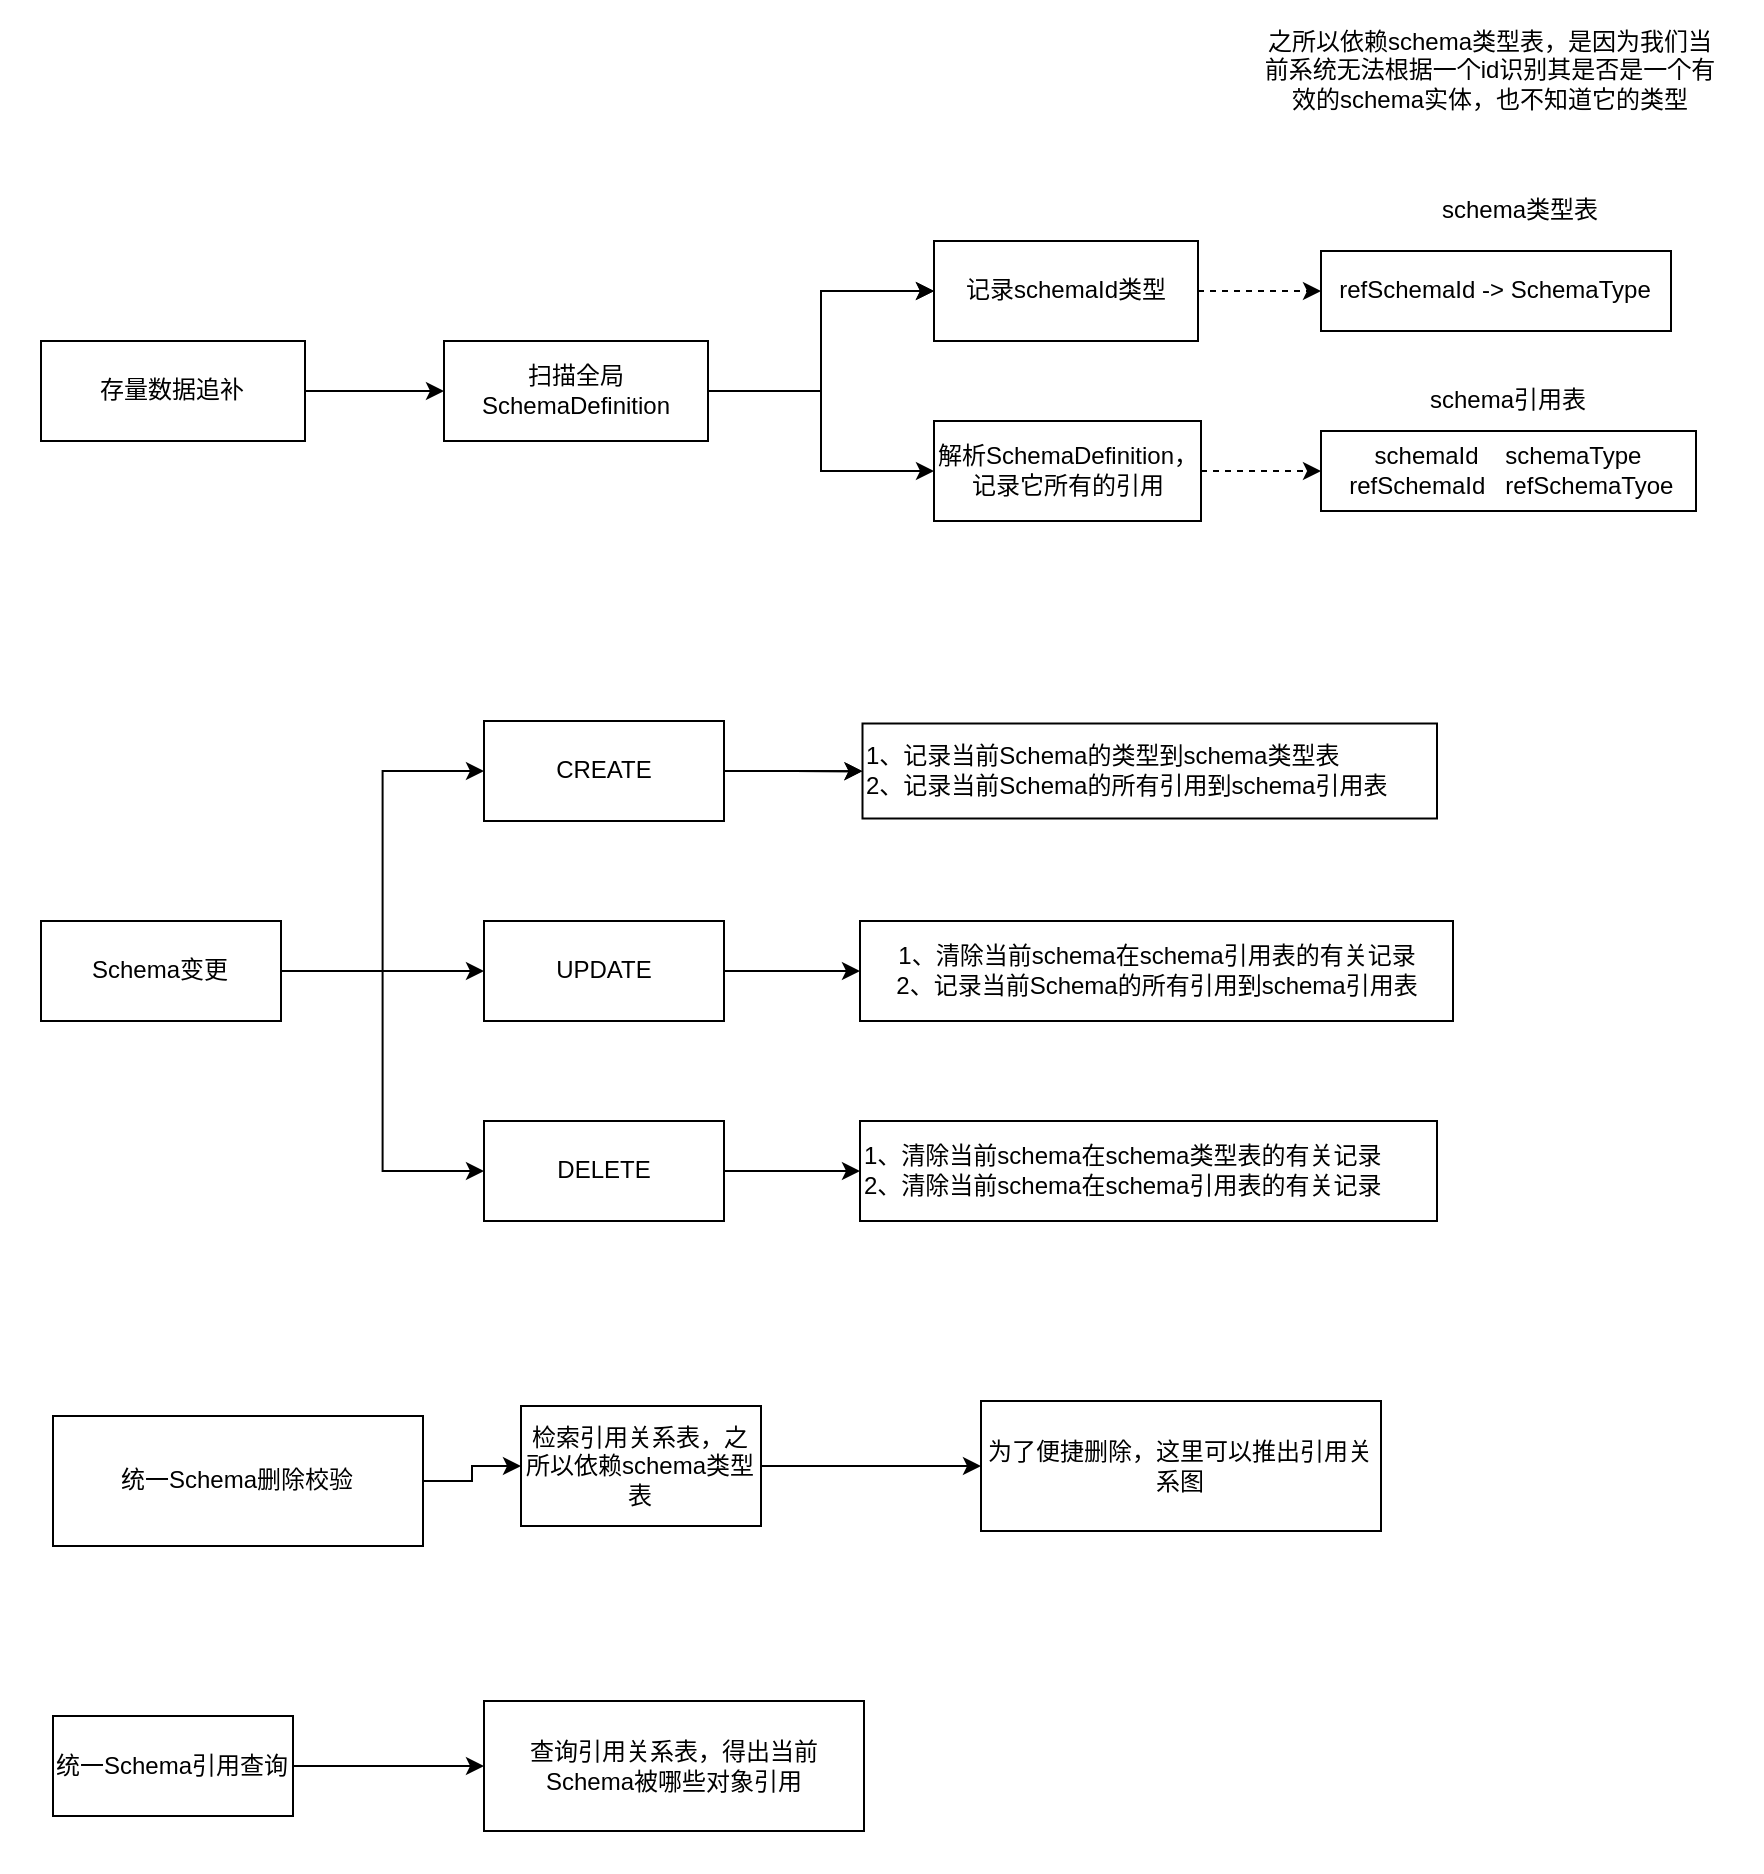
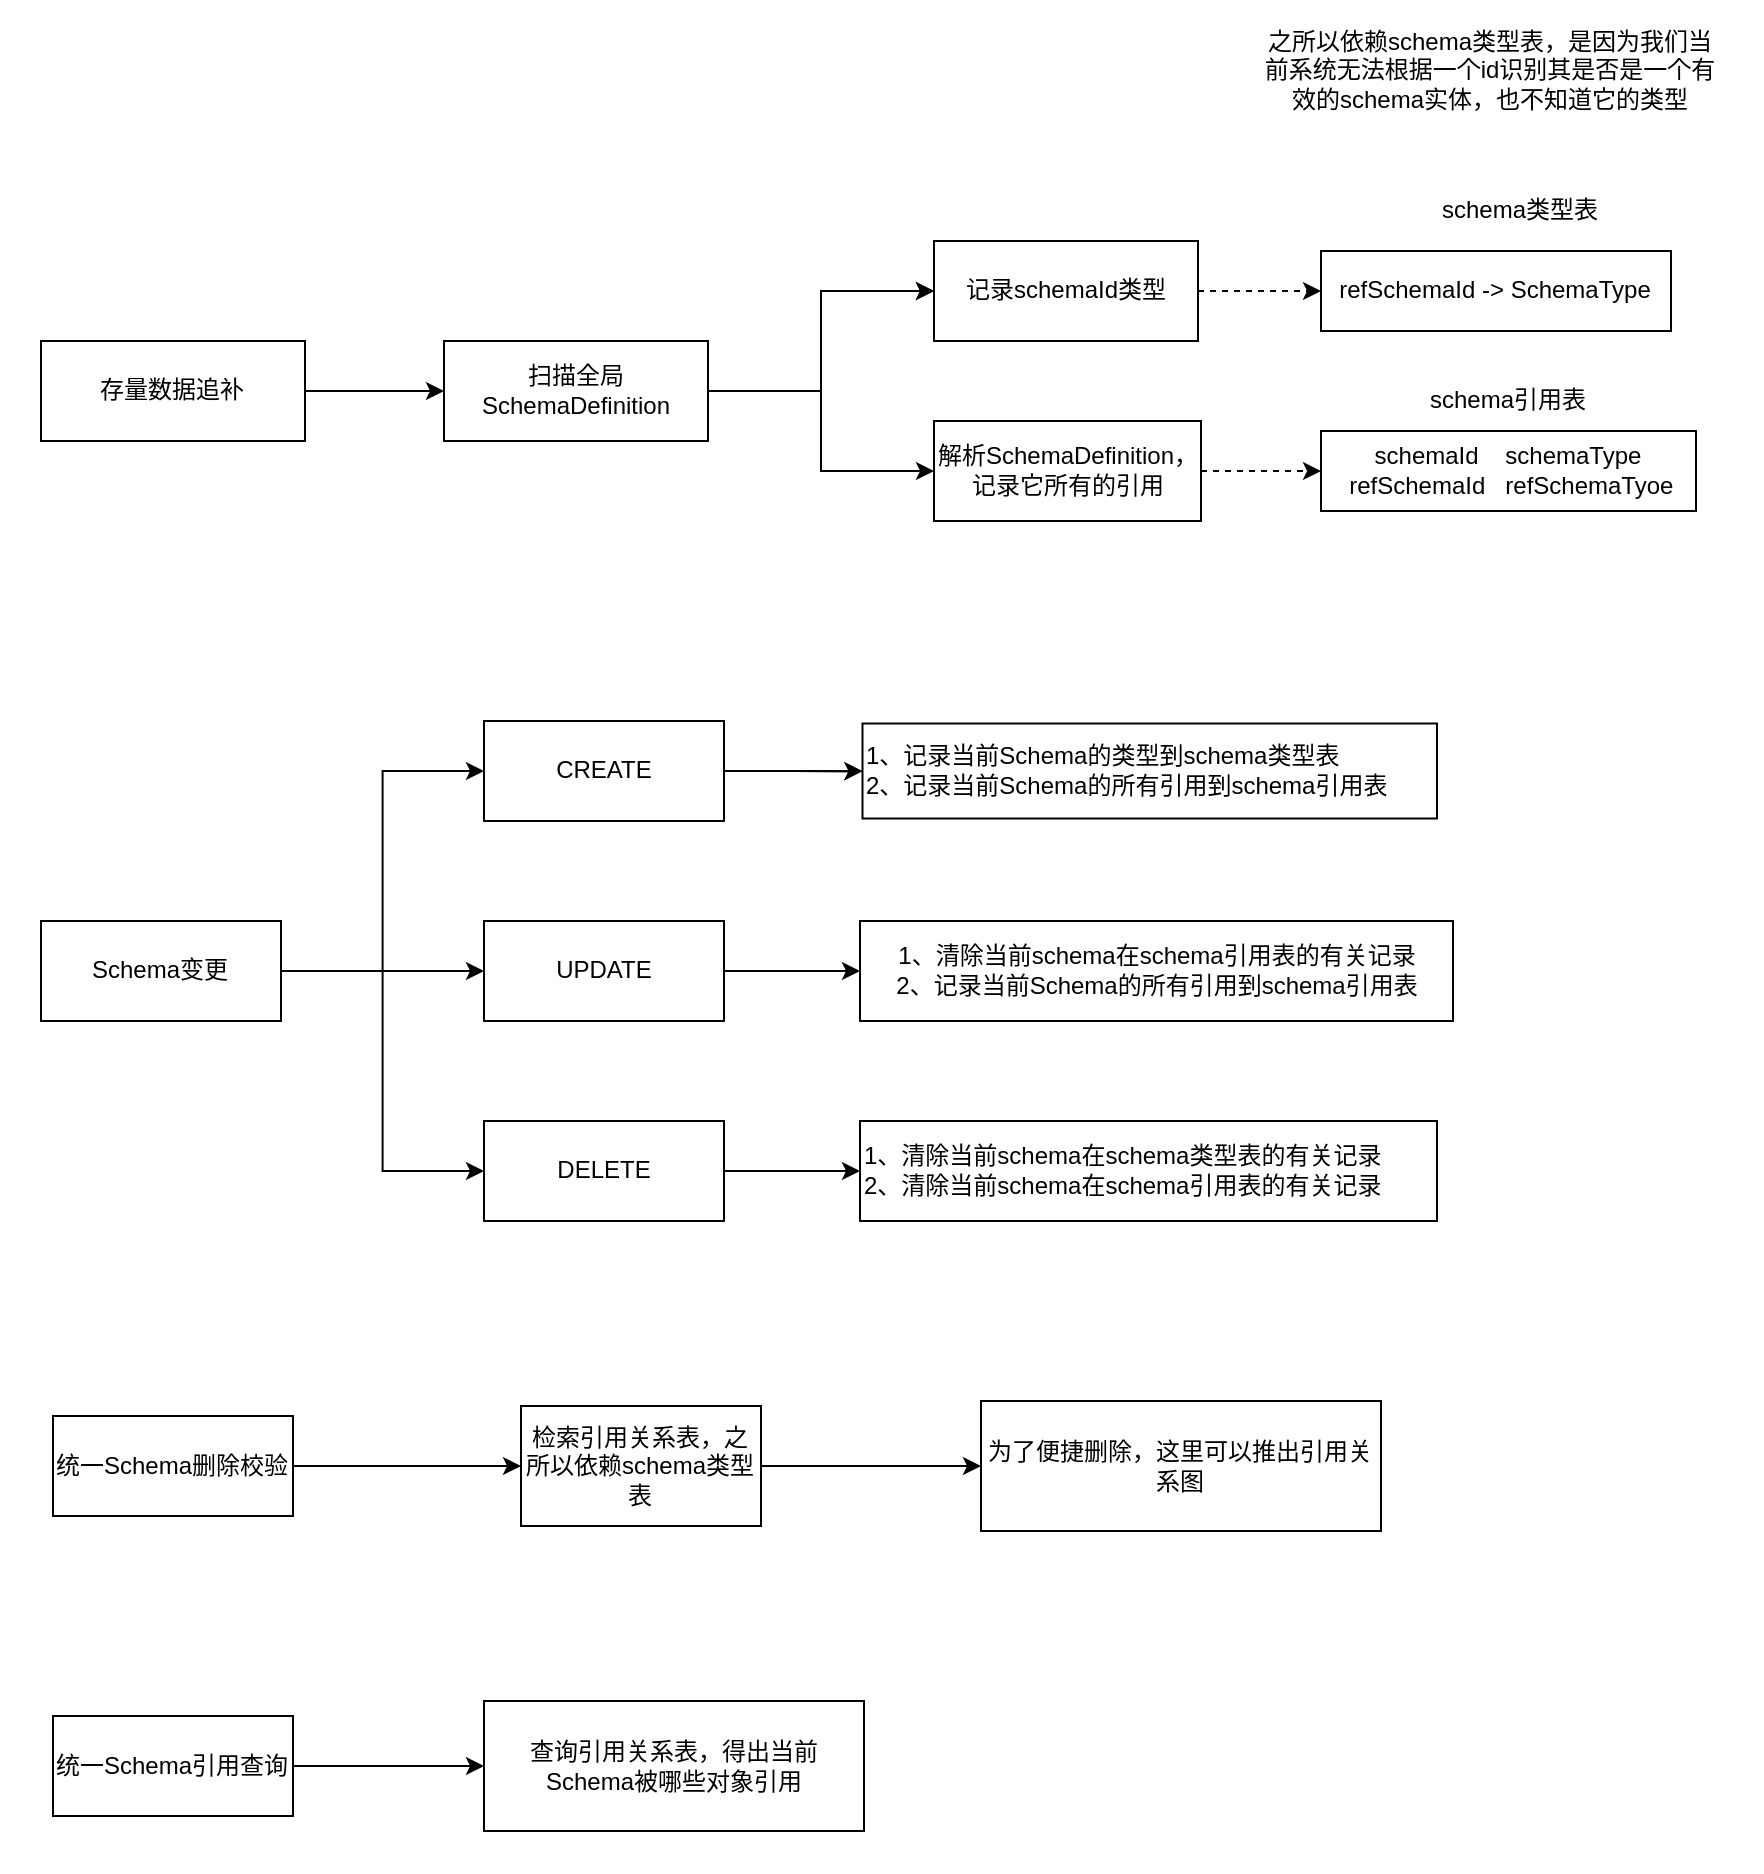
(238, 1481) -> (173, 1466)
